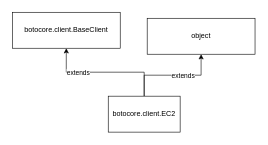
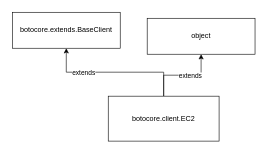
(66, 30) -> (66, 30)
(144, 114) -> (164, 119)
